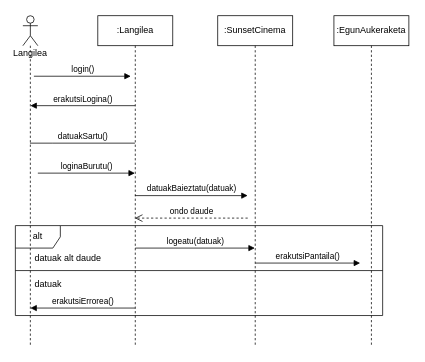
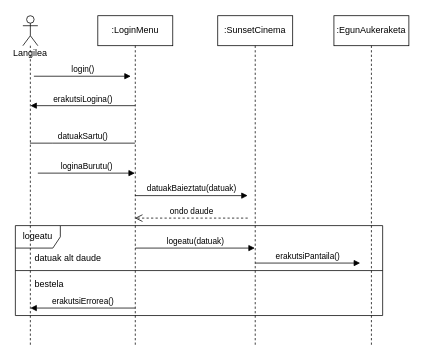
(135, 30) -> (135, 30)
(38, 237) -> (38, 237)
(50, 284) -> (51, 284)
